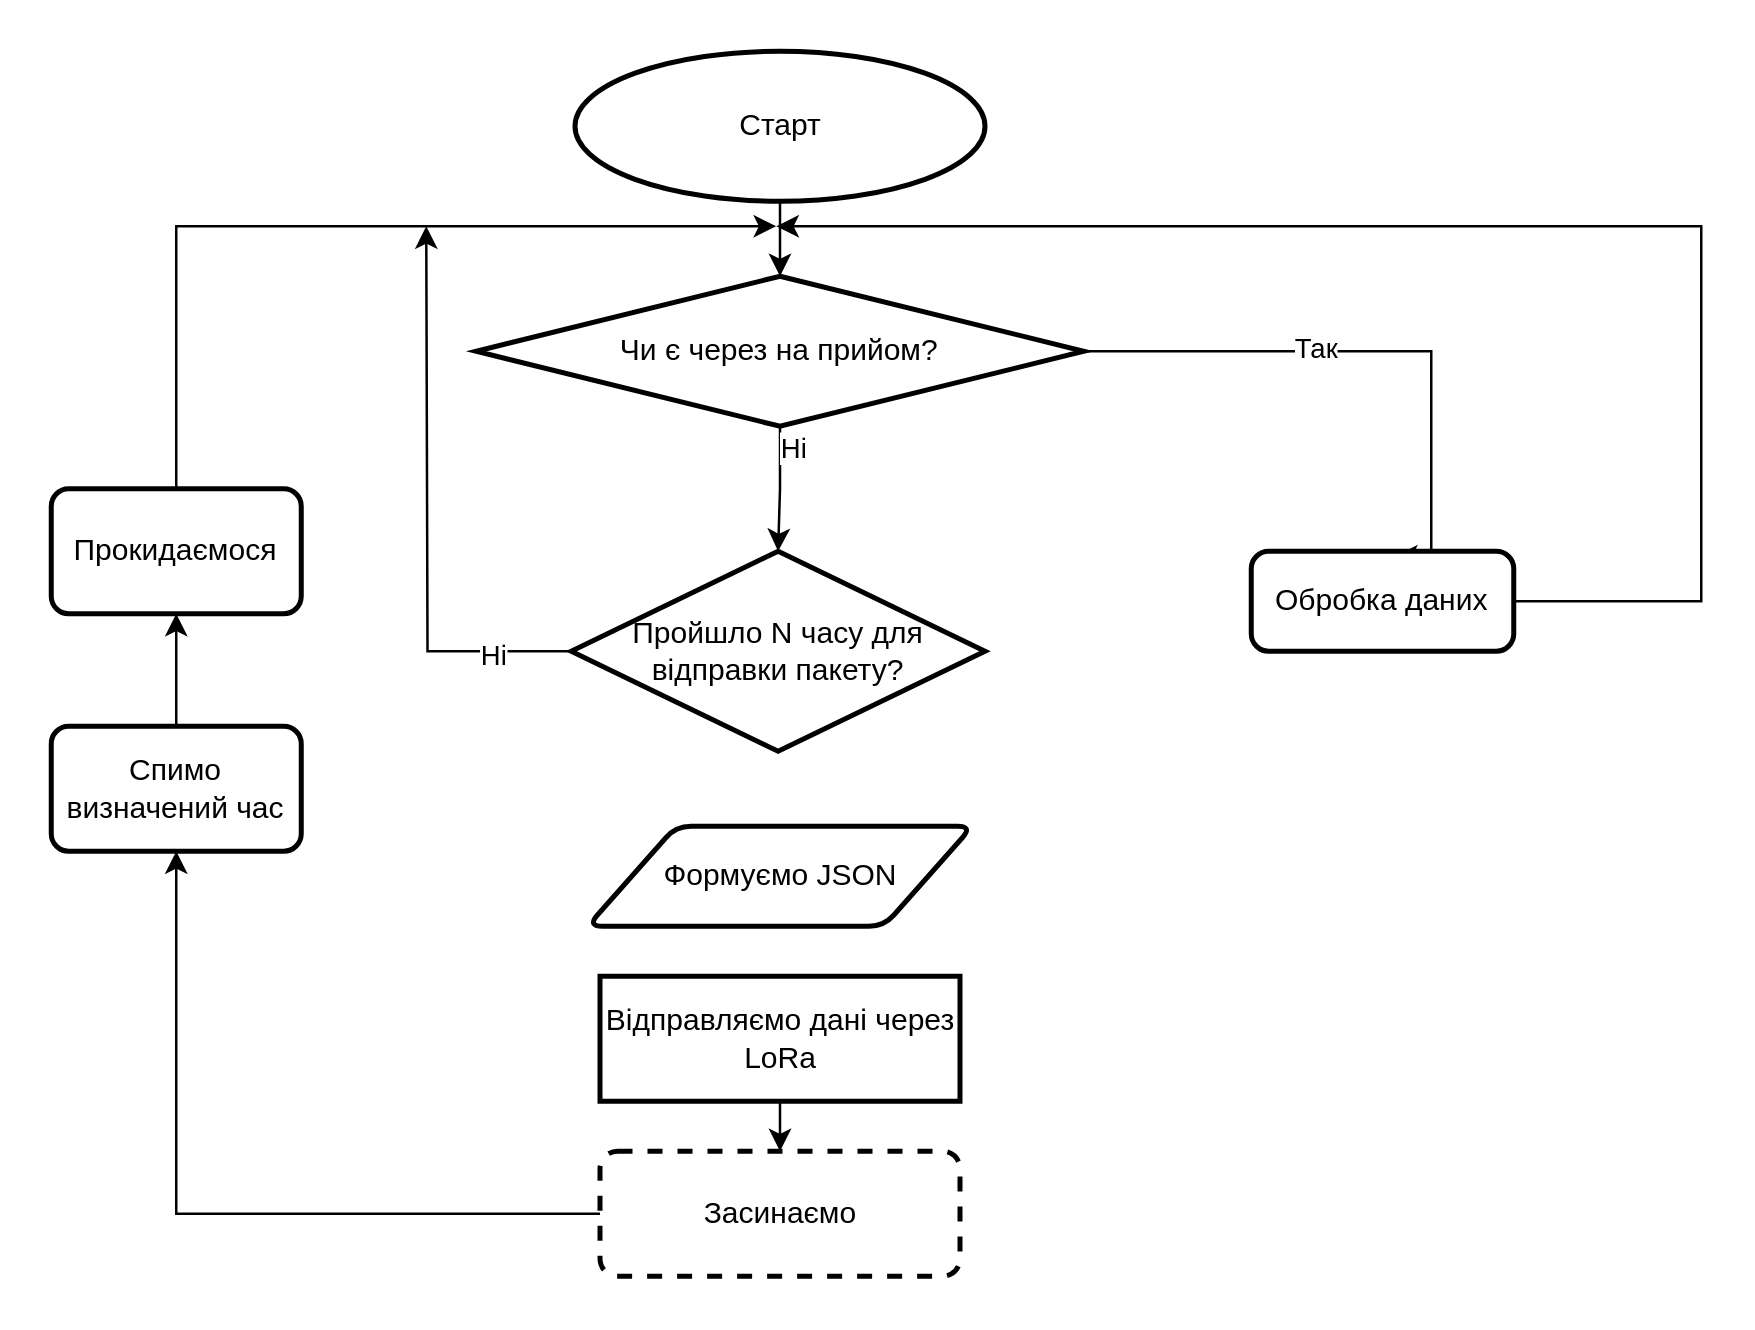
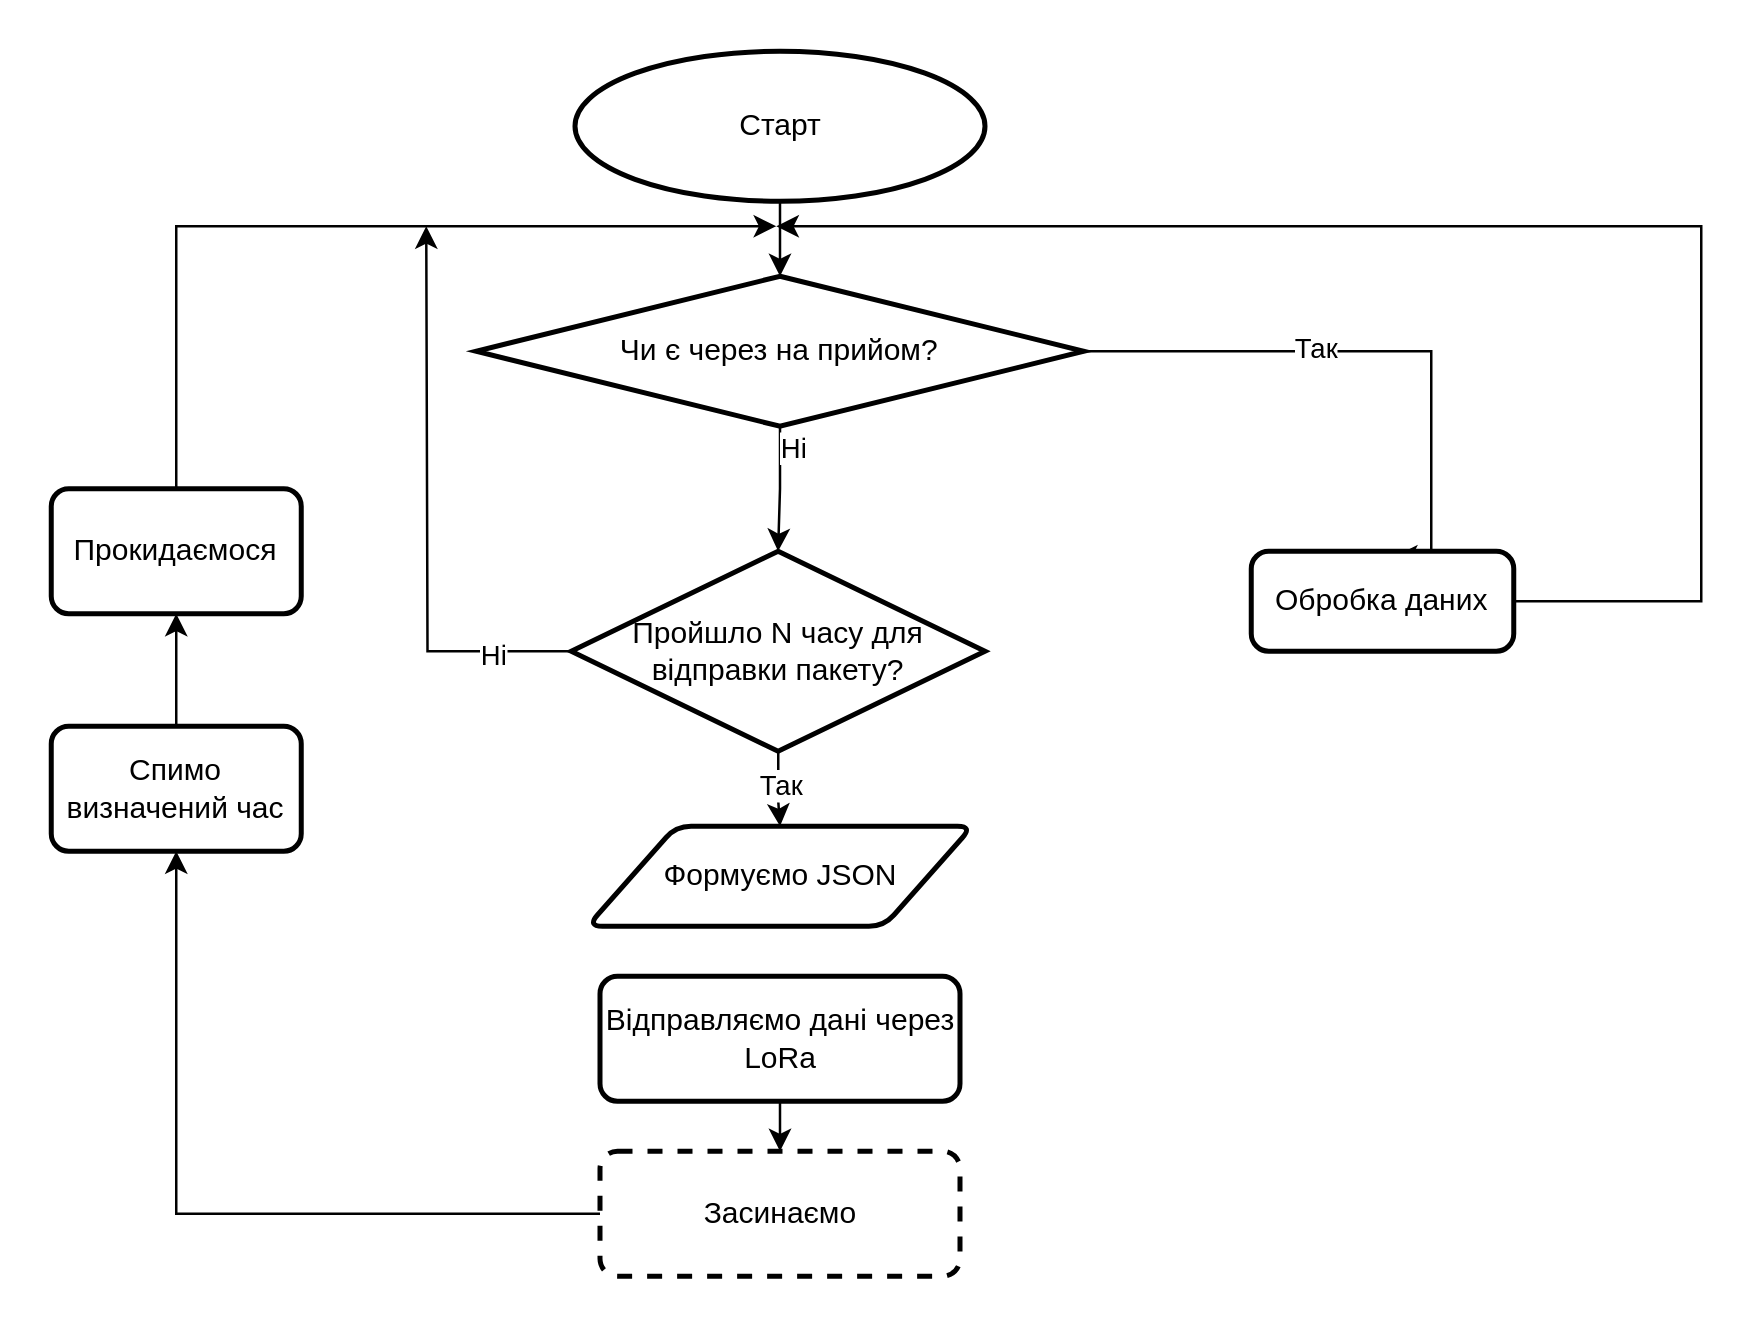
none -> (778, 781)
(780, 1039) -> (780, 1039)
